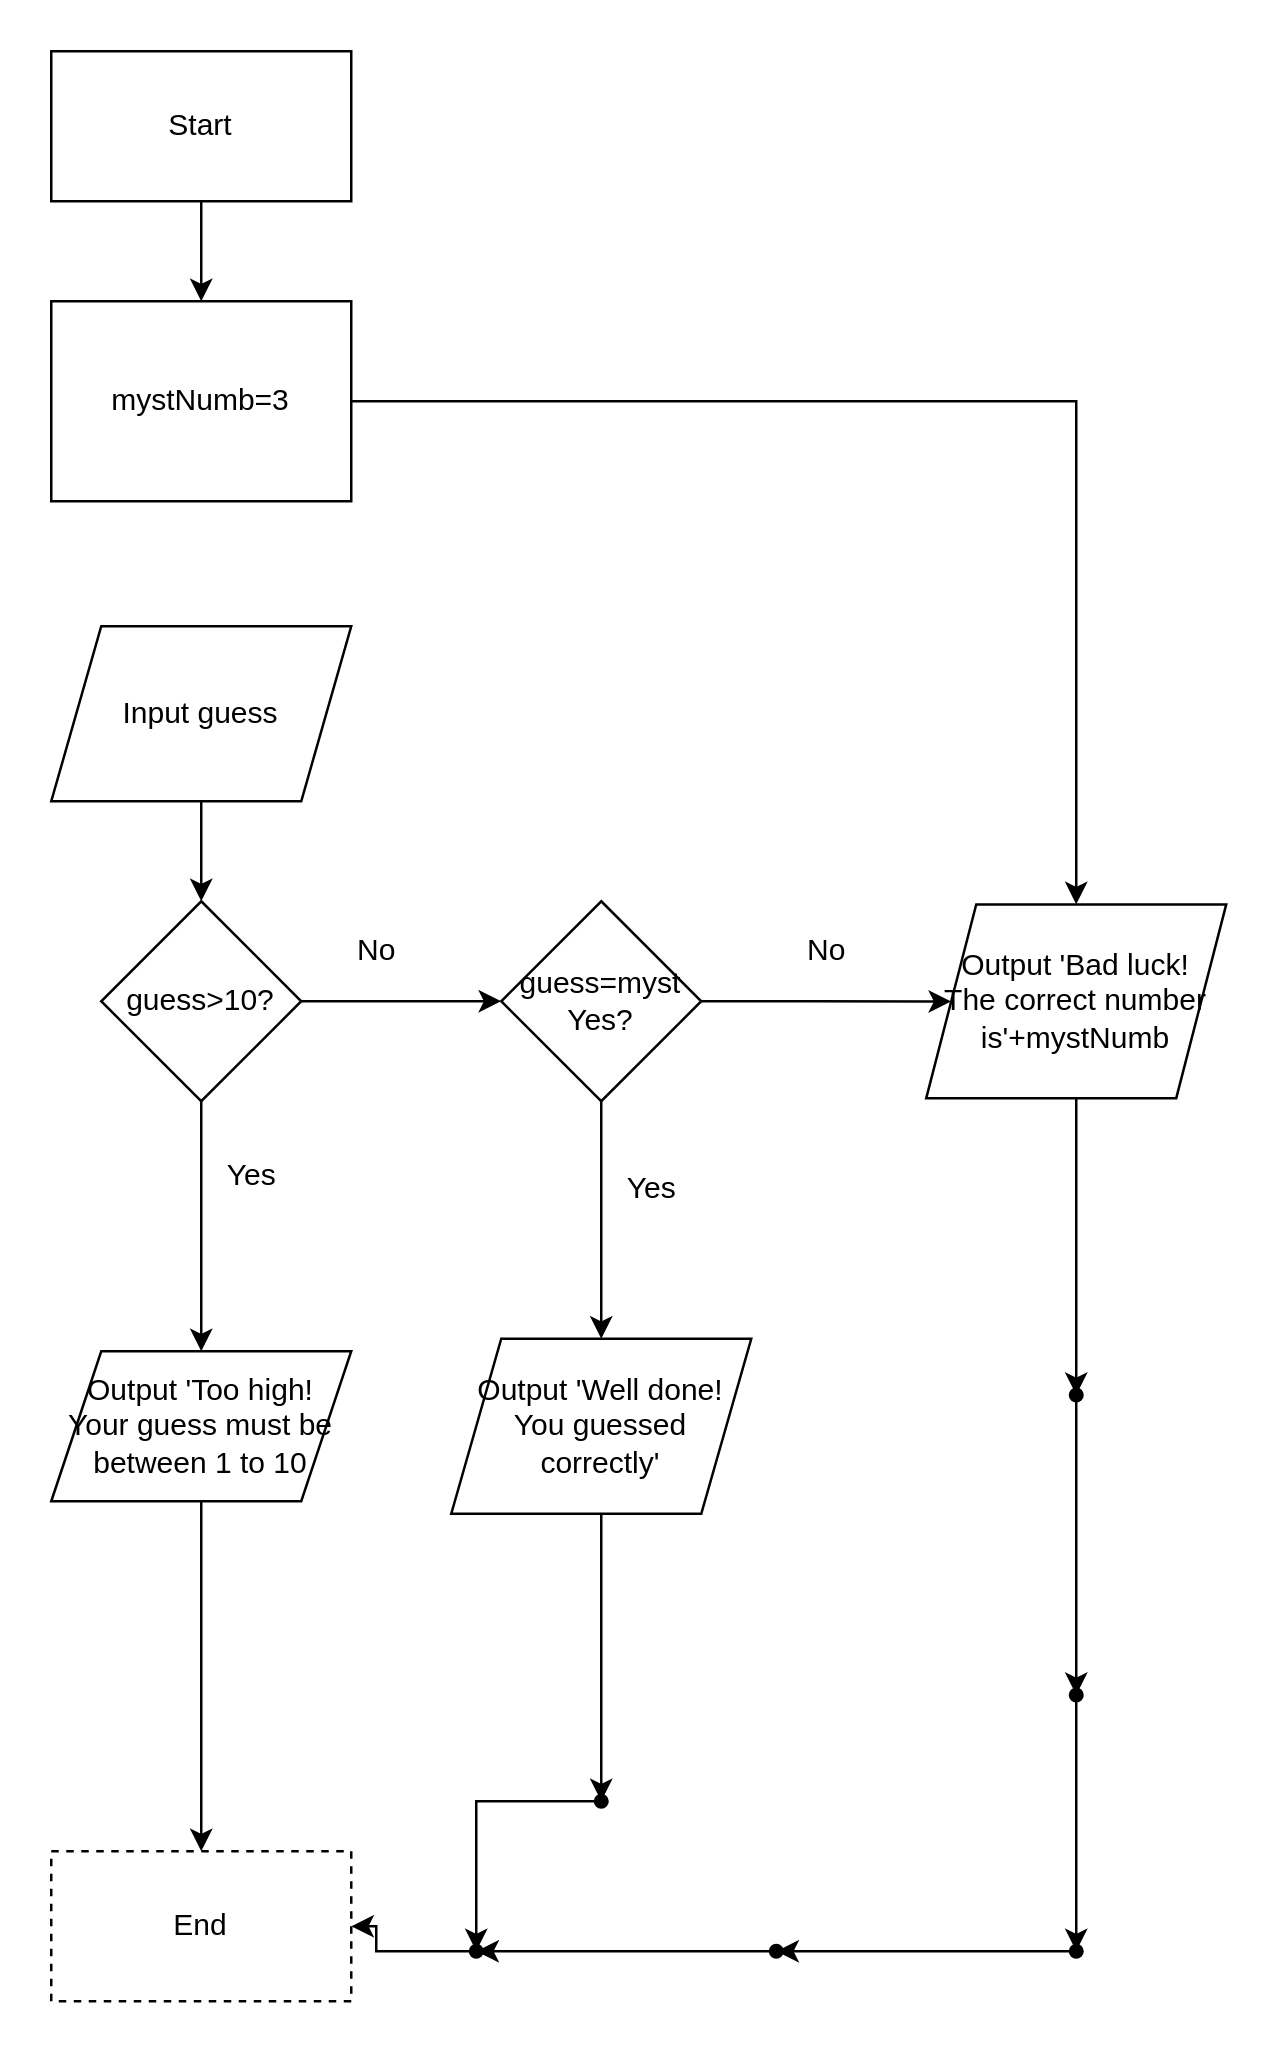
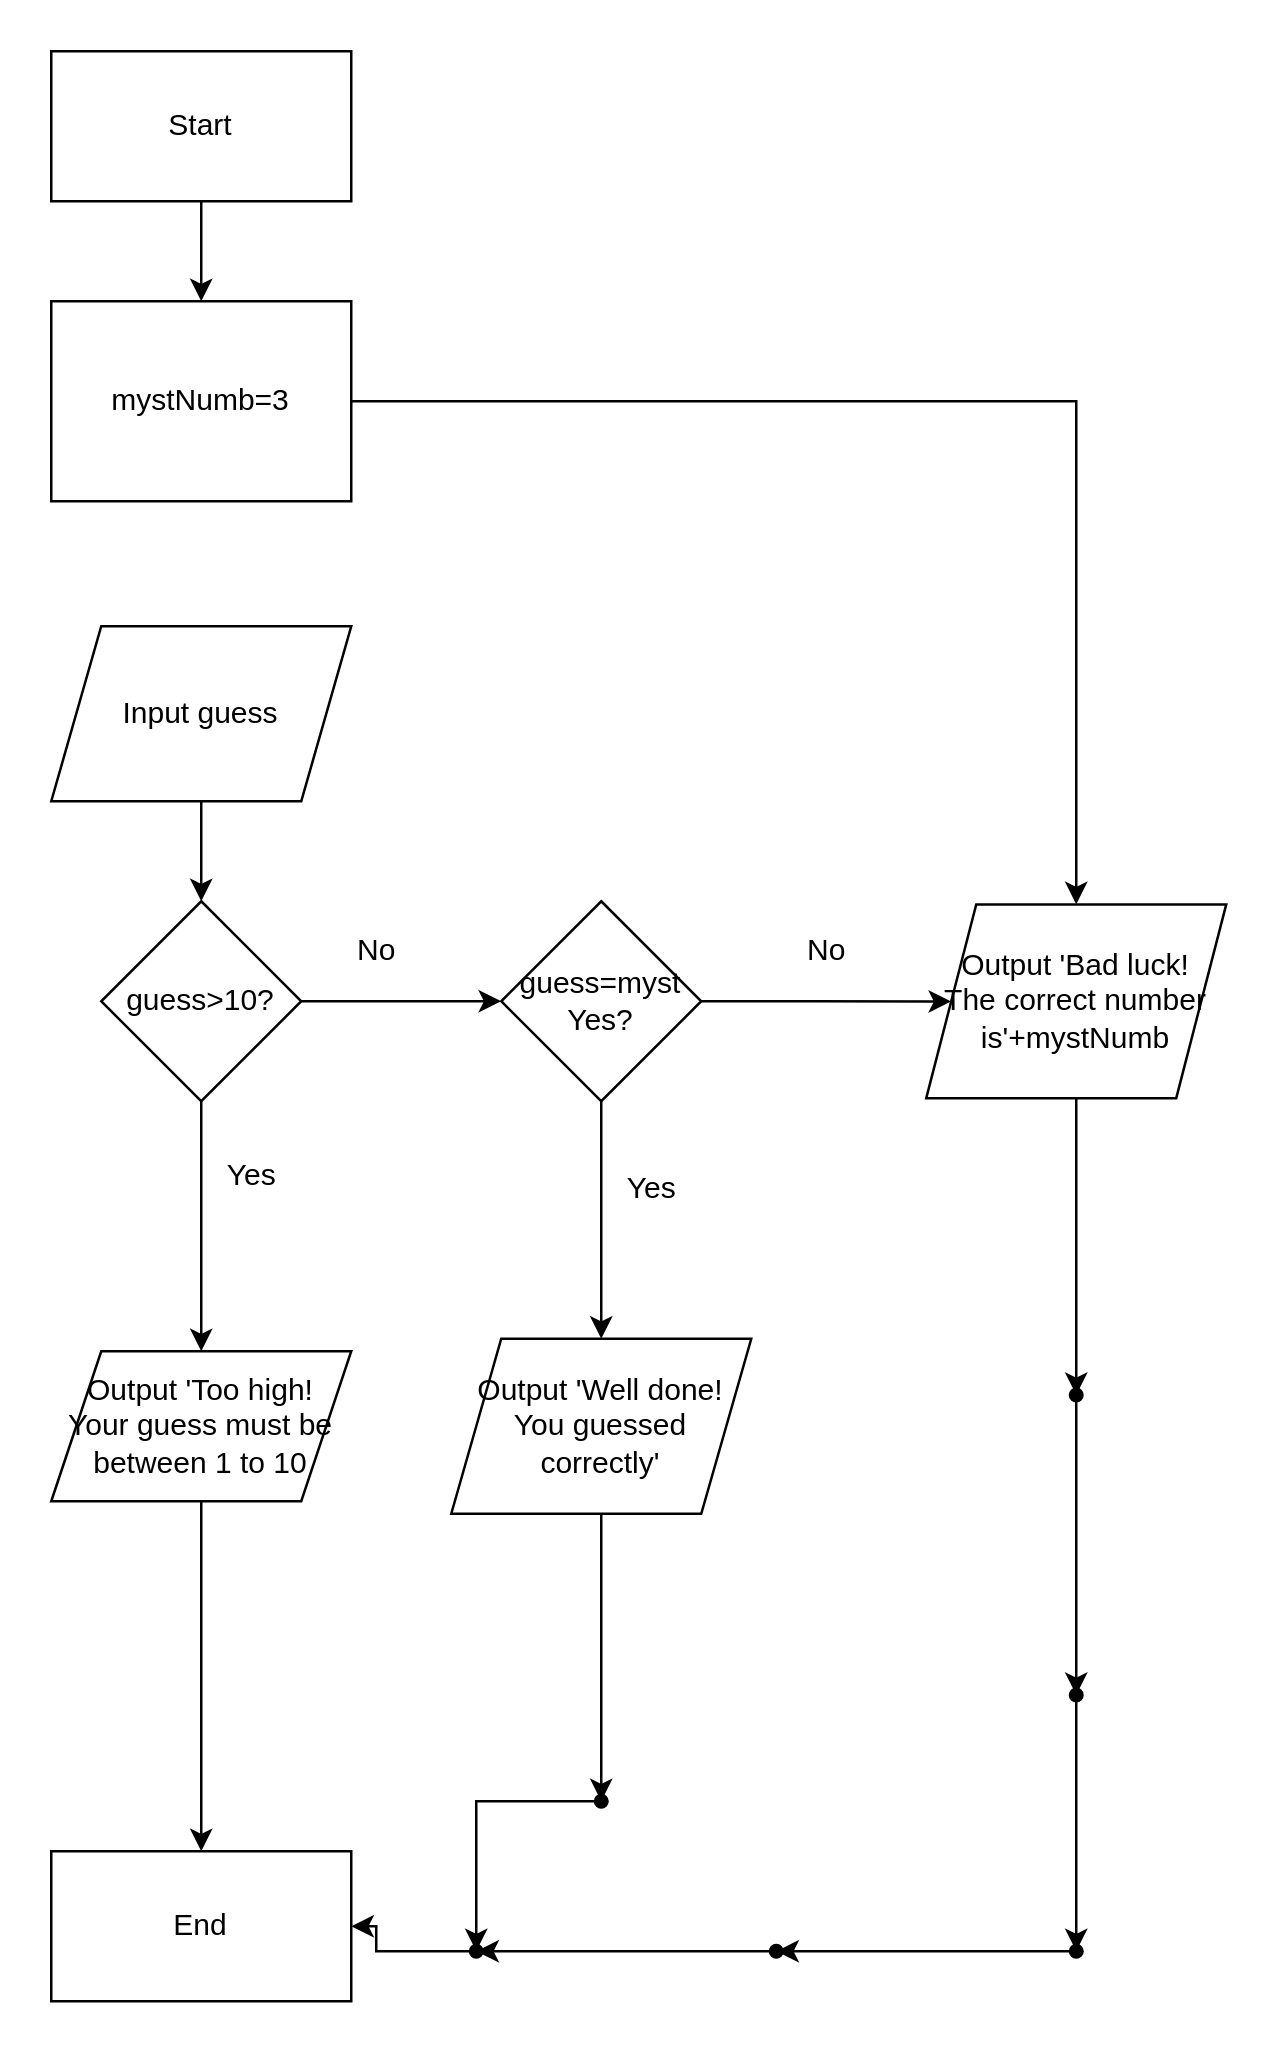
(201, 1926) -> (201, 1926)
